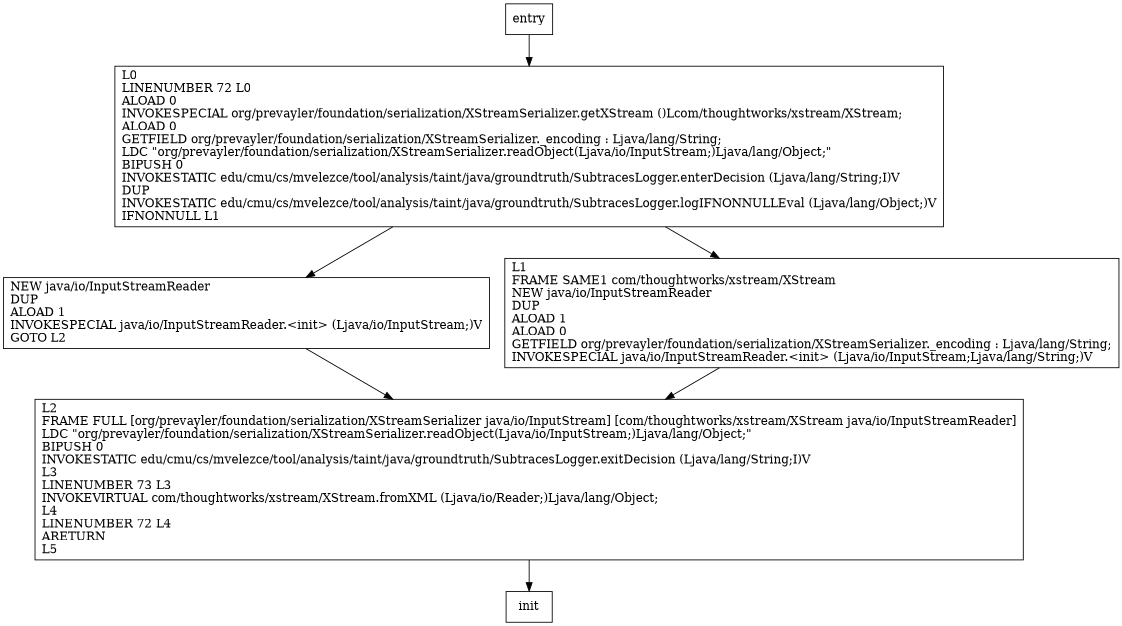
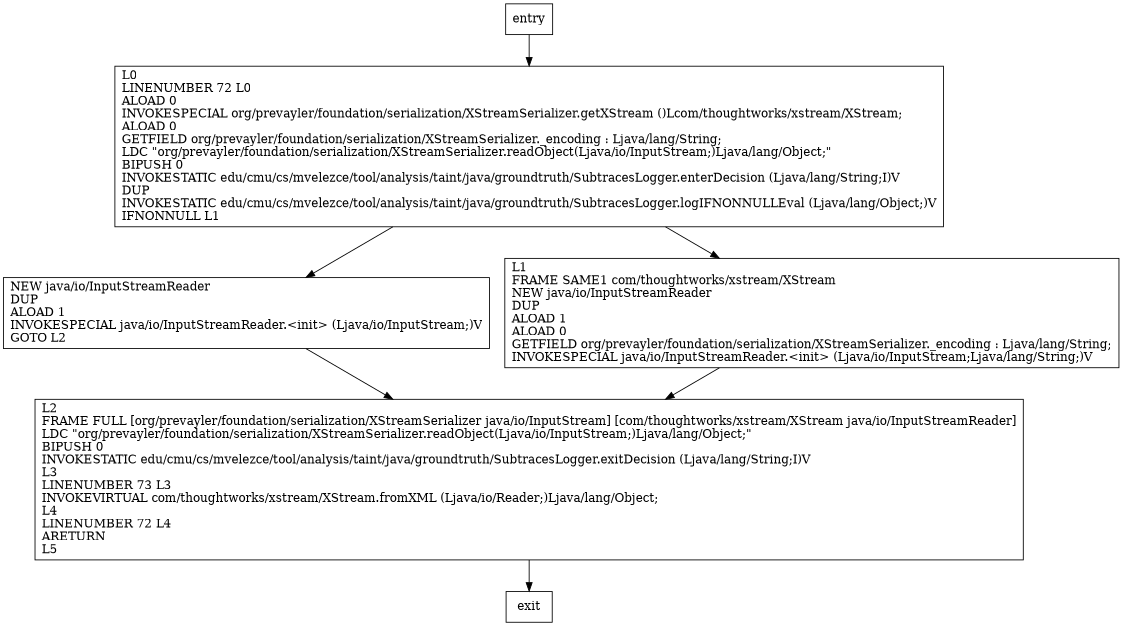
(529, 607) -> (529, 607)
